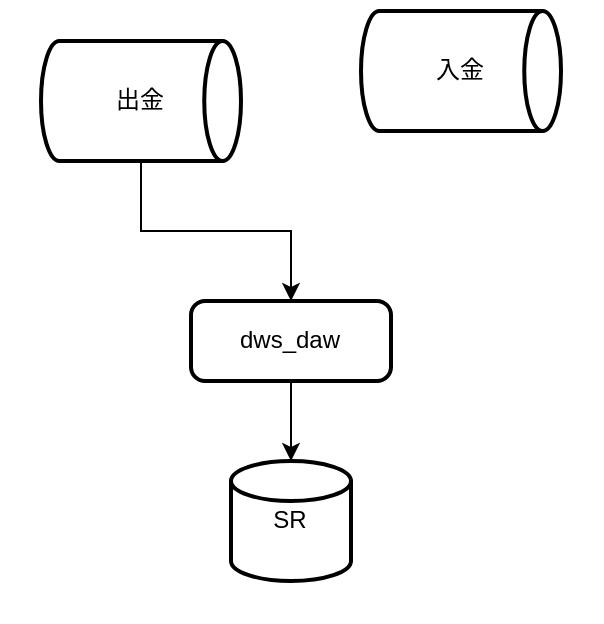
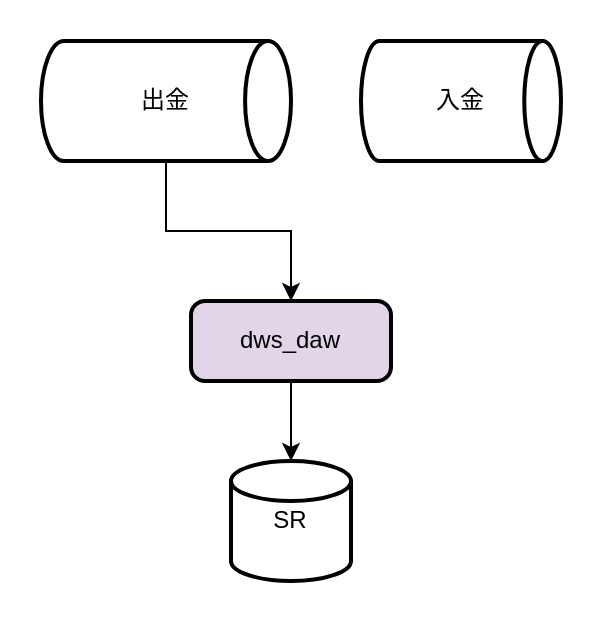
(461, 71) -> (461, 101)
(141, 101) -> (166, 101)
(291, 341) -> (291, 341)
